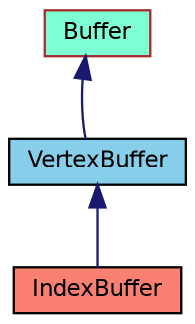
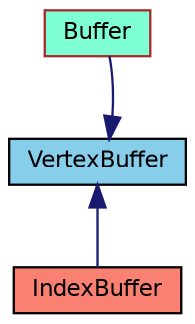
(82, 109) -> (113, 86)
